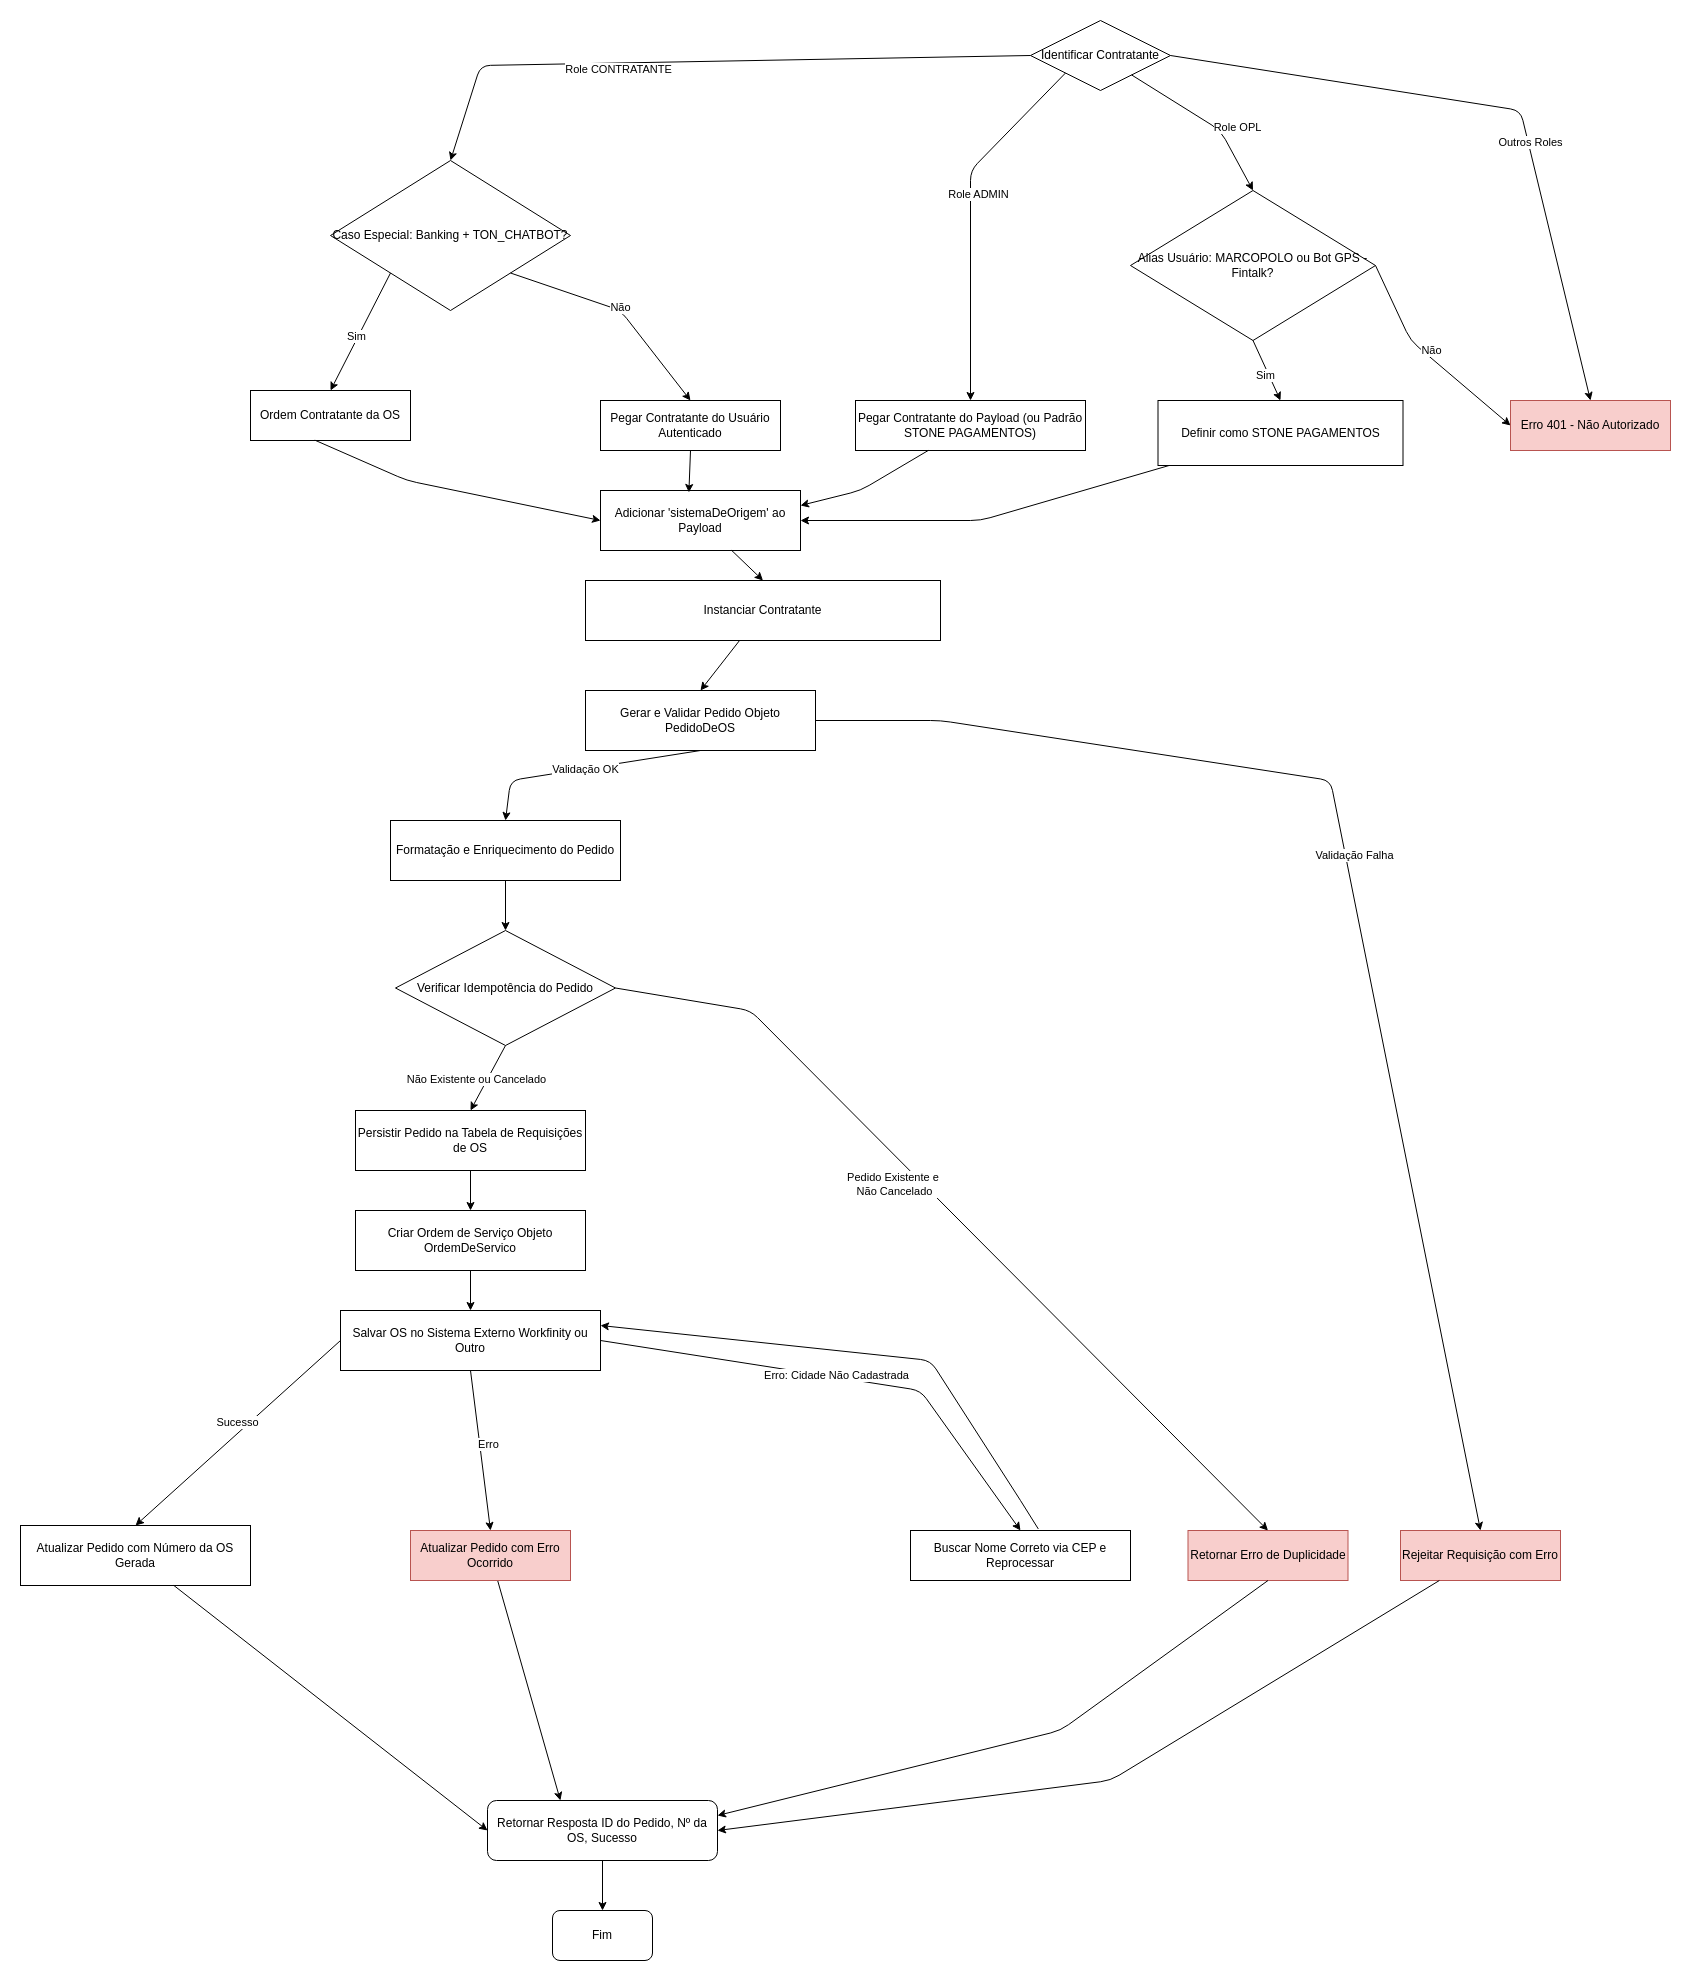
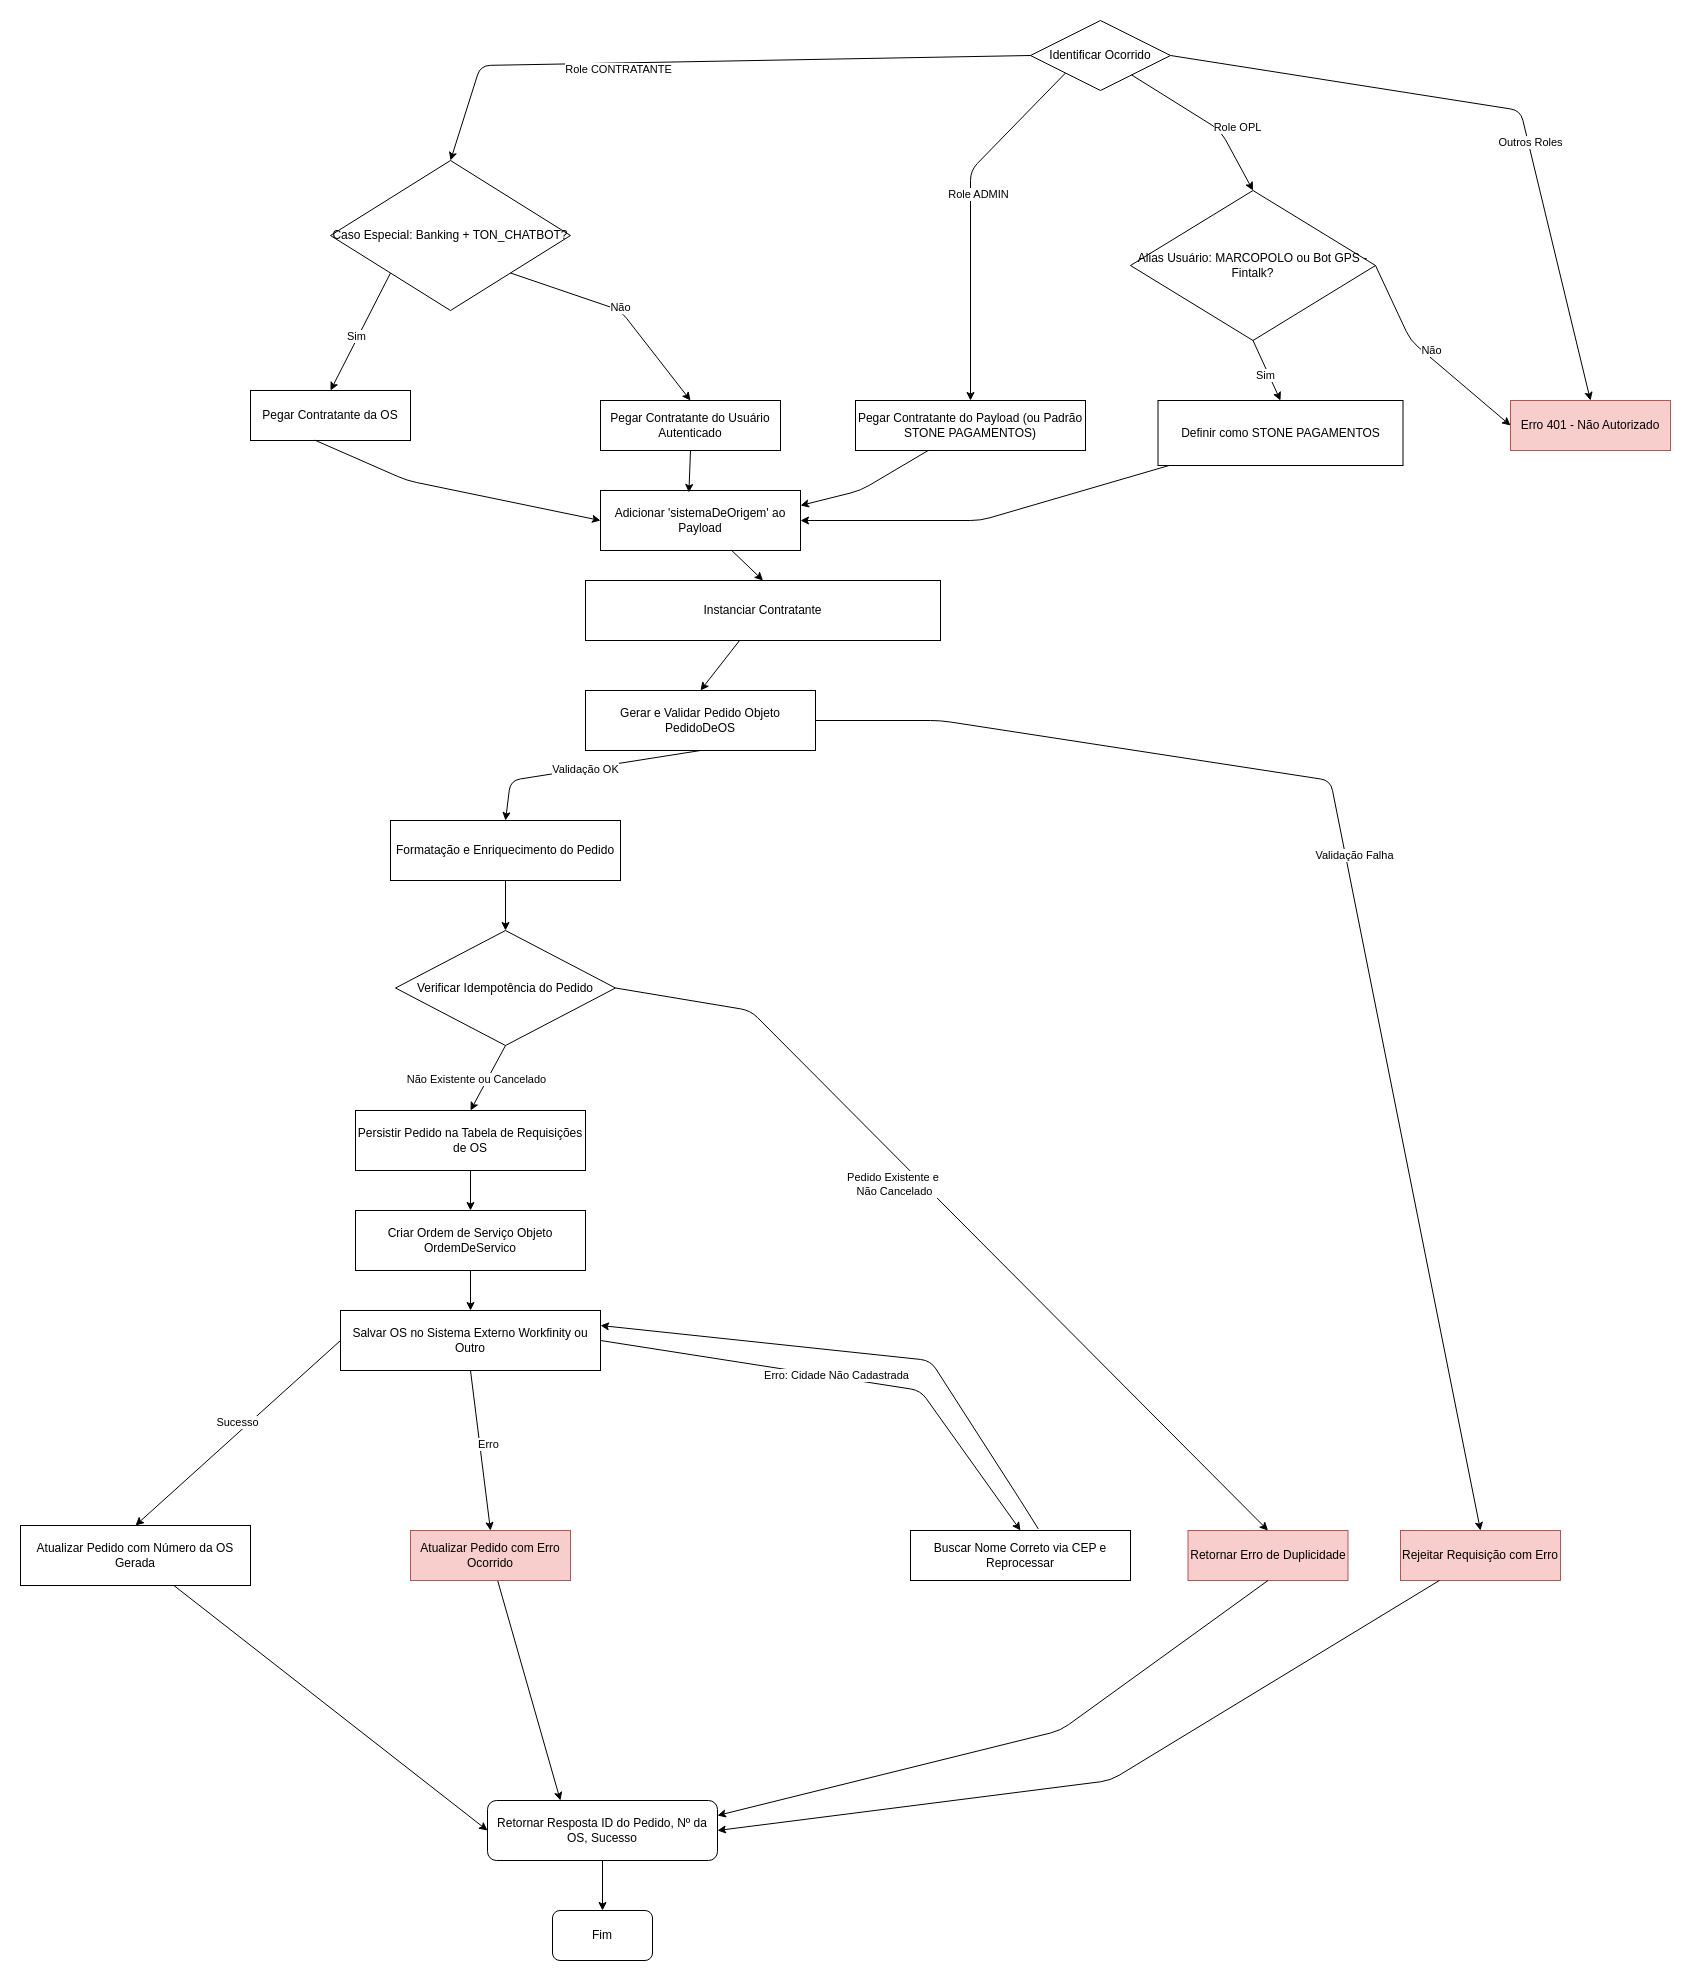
(1101, 56) -> (1101, 56)
(331, 416) -> (331, 416)
